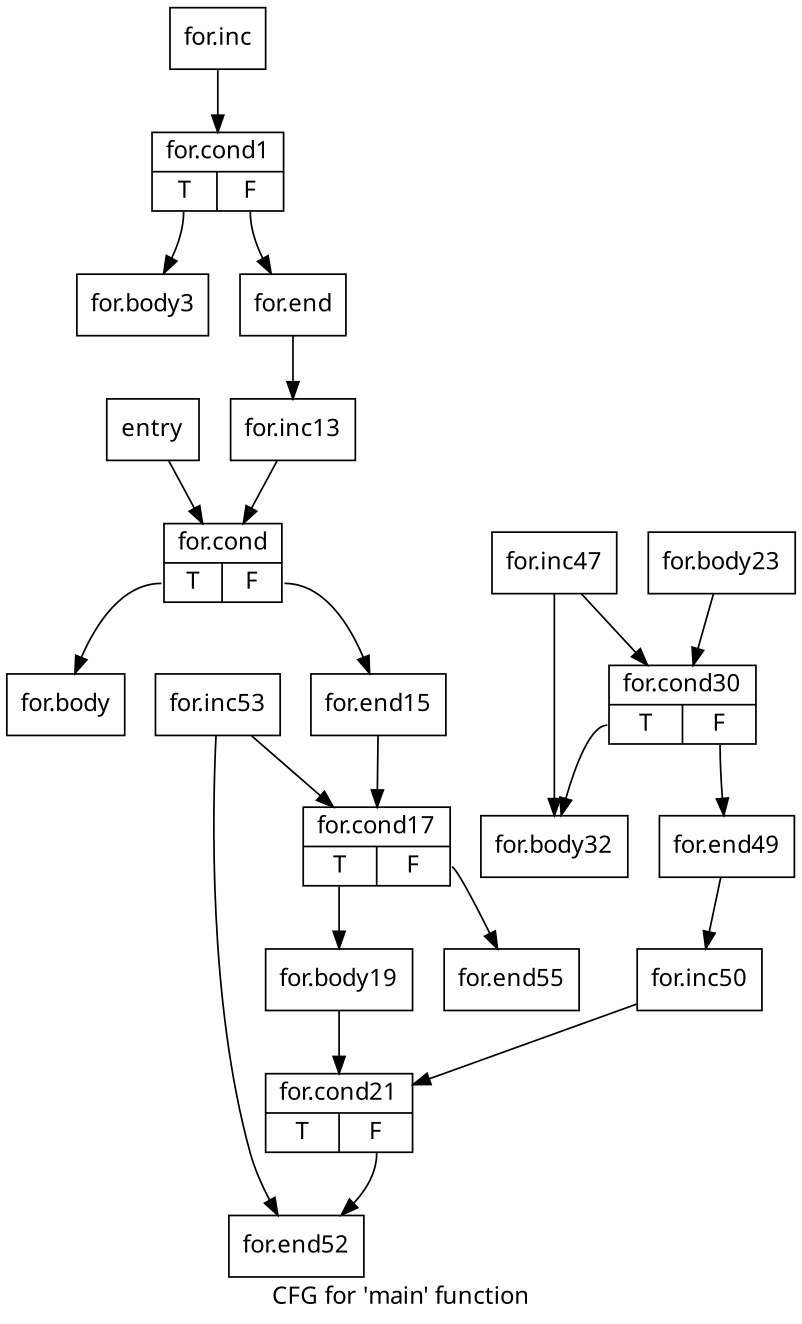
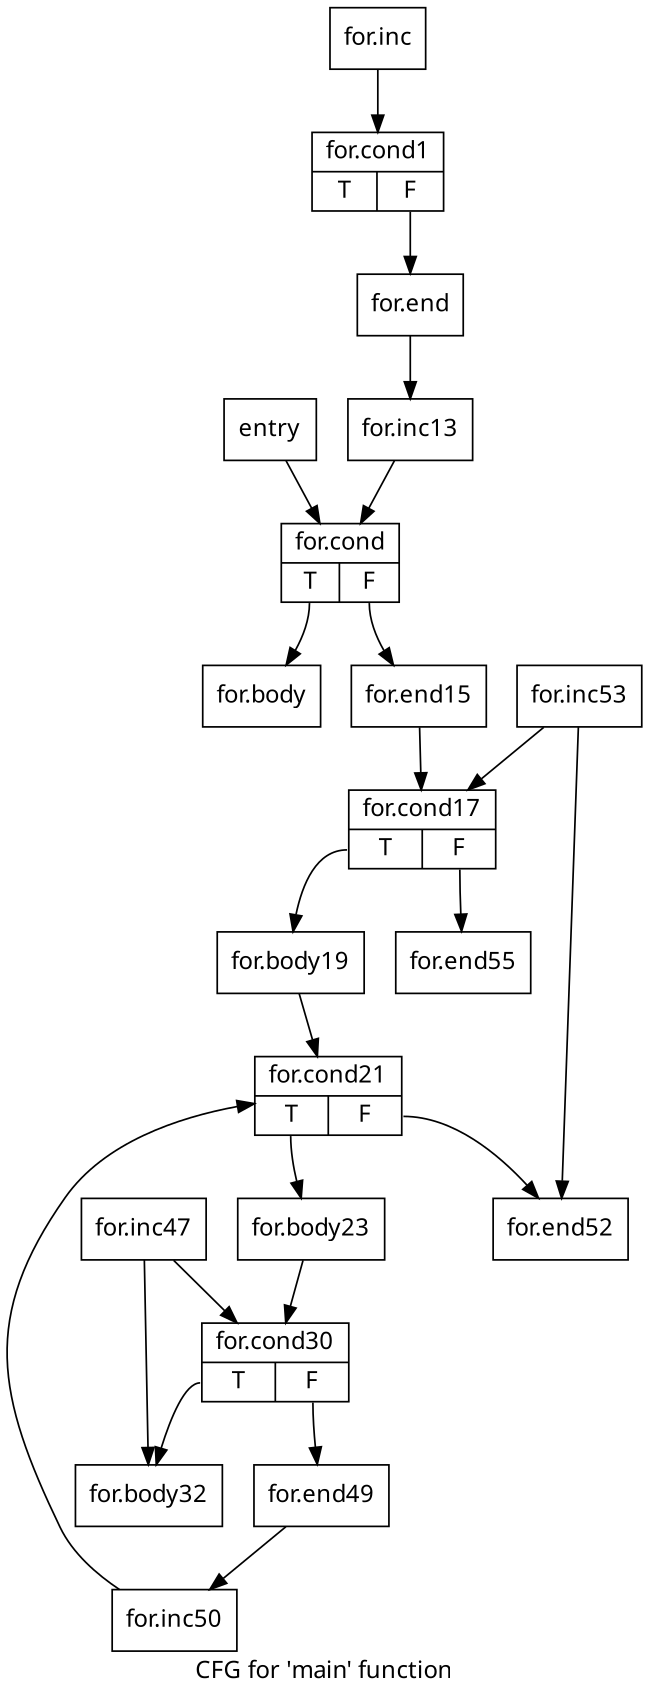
(143, 305) -> none
none -> (292, 1159)
